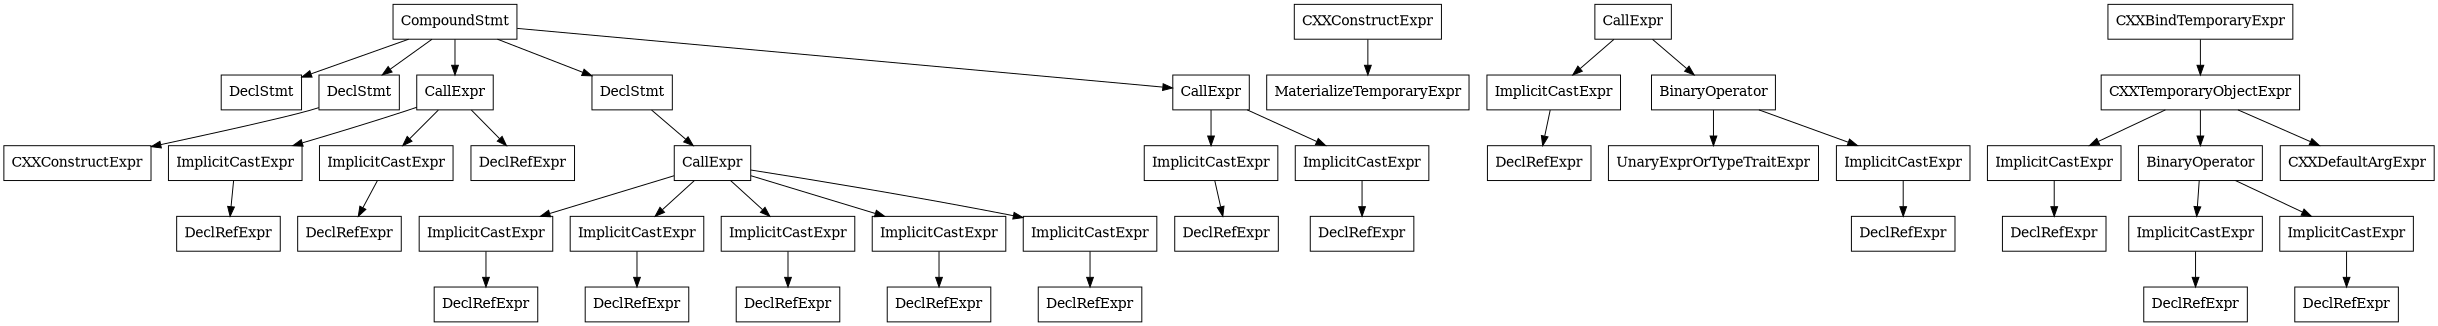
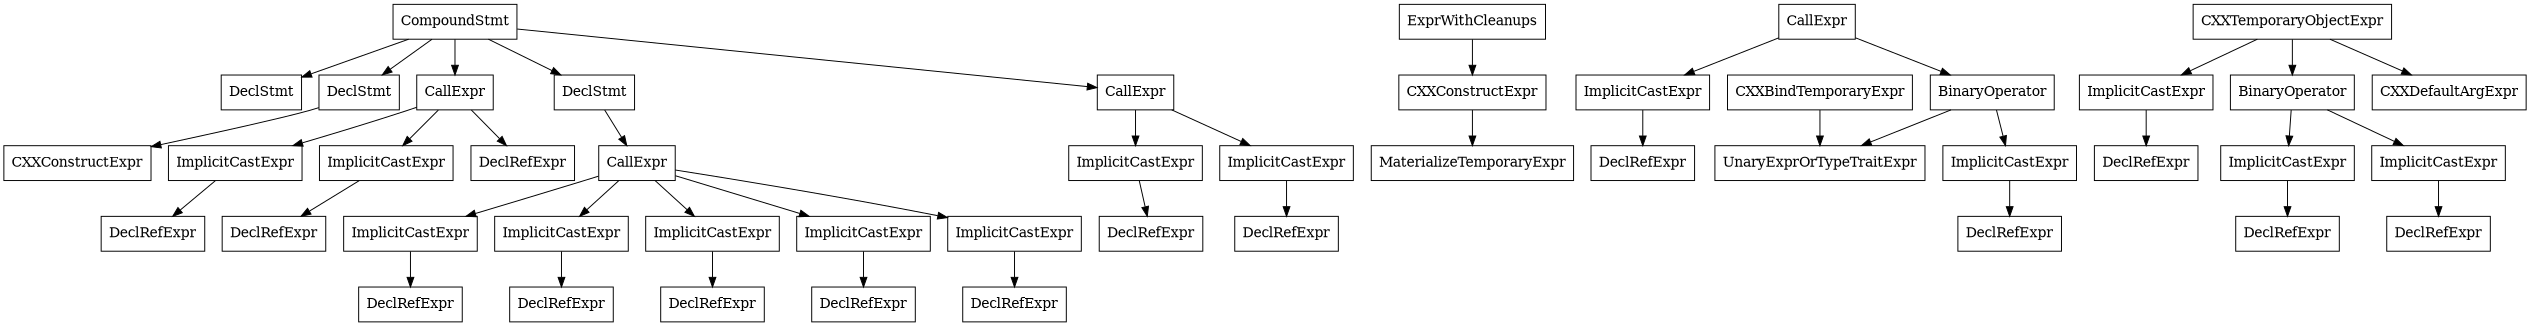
none -> (1472, 22)
(2200, 52) -> (1820, 123)
